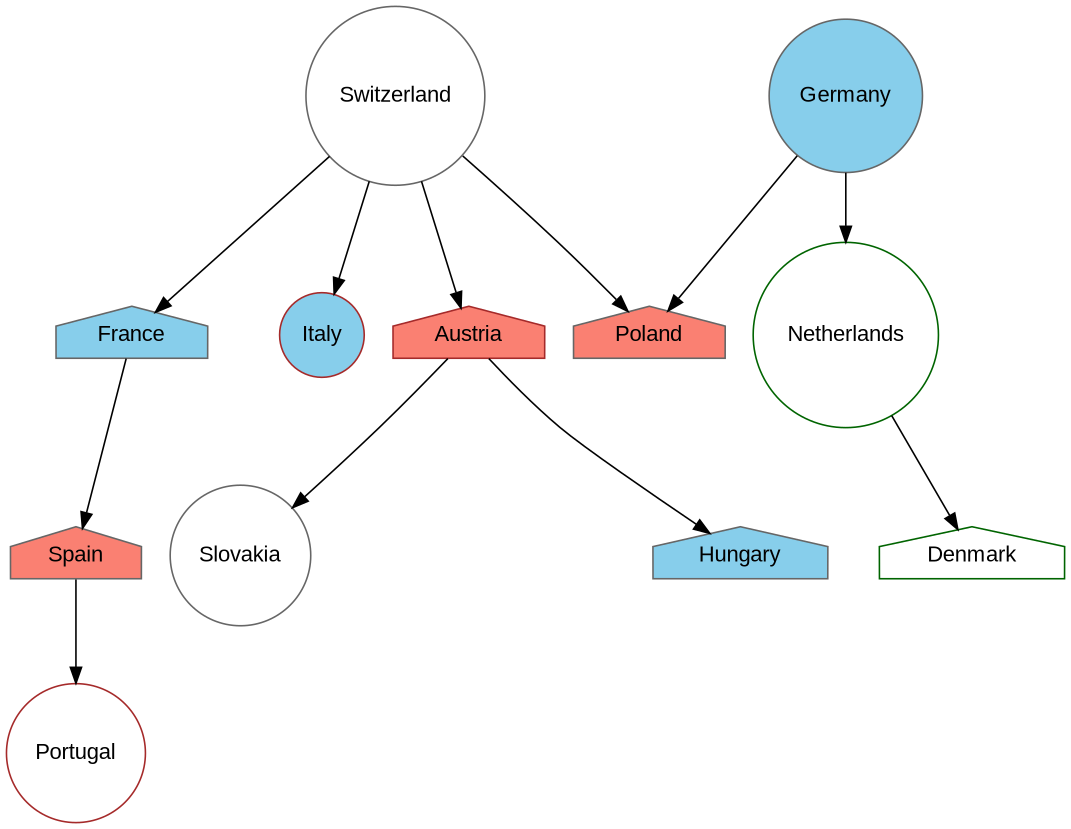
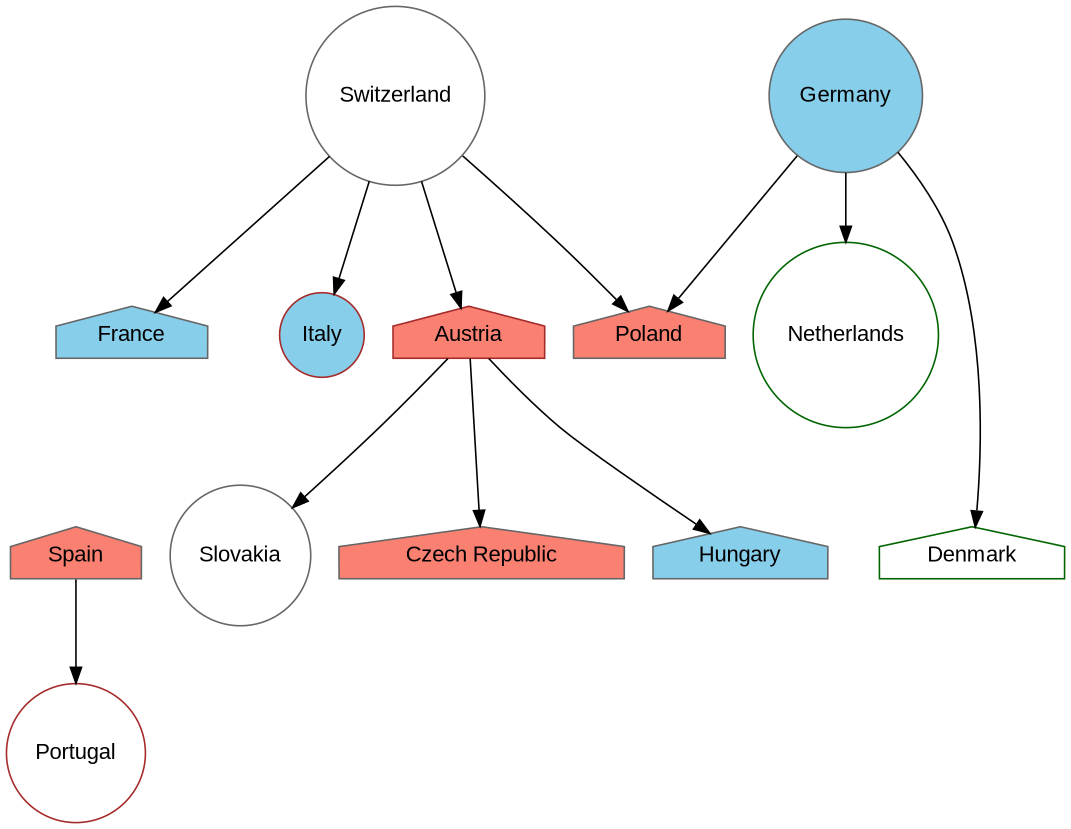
(106, 436) -> none
(921, 466) -> (972, 322)
none -> (482, 555)
